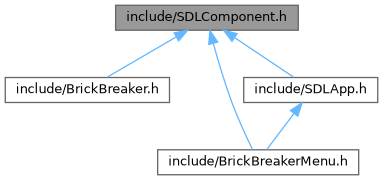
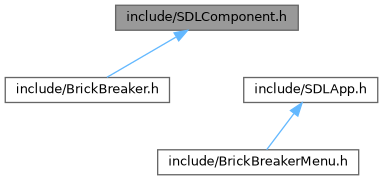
(264, 58) -> none
(230, 98) -> none
